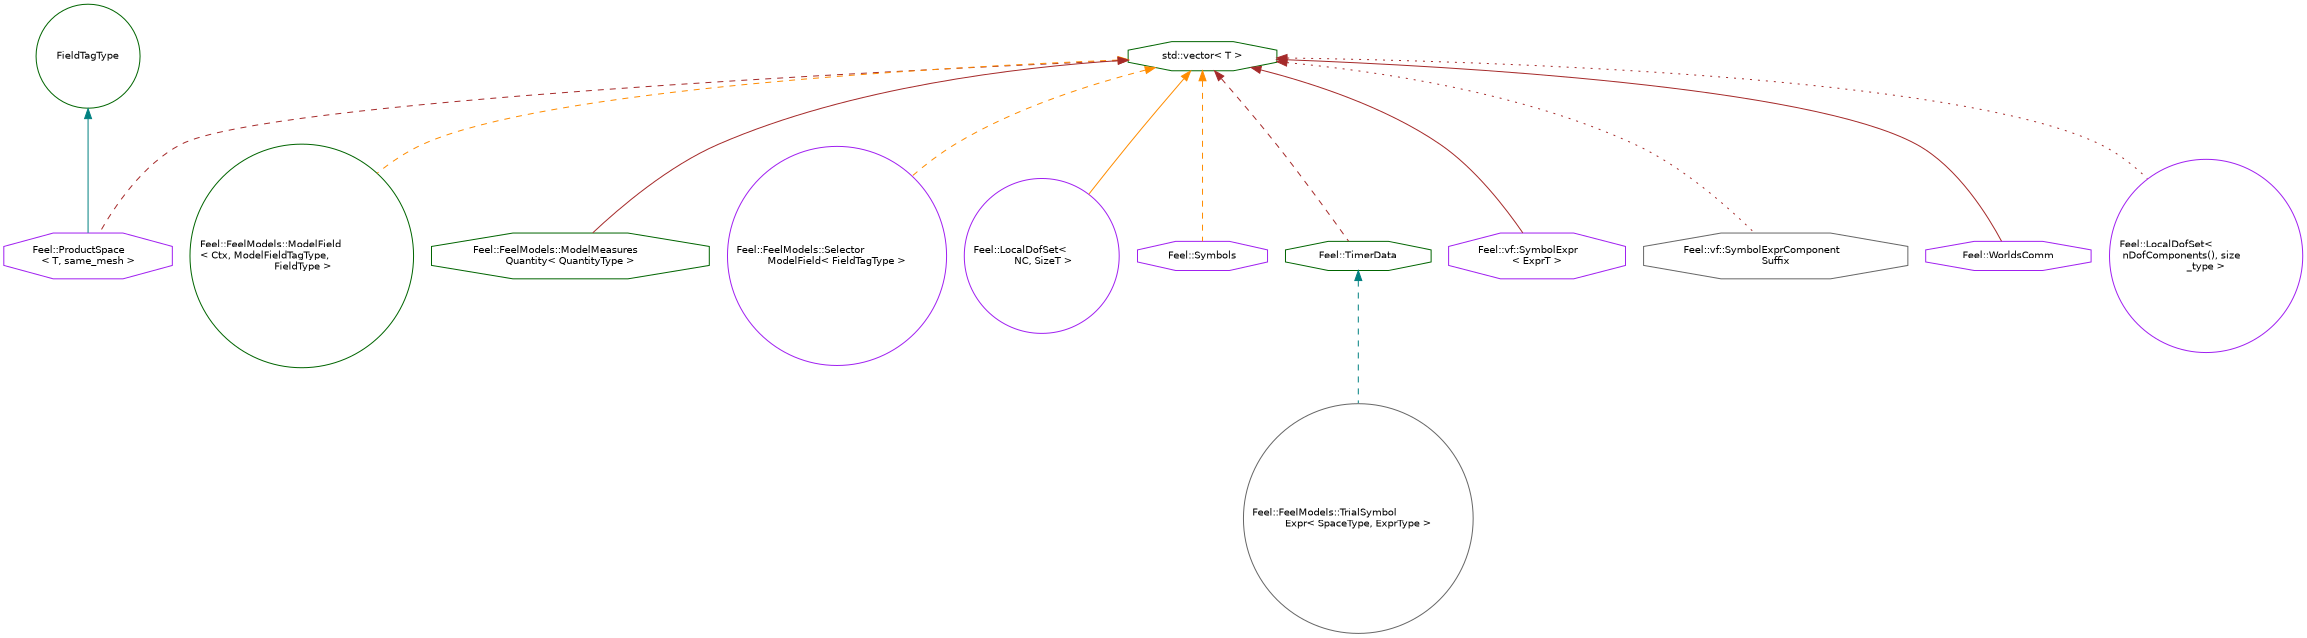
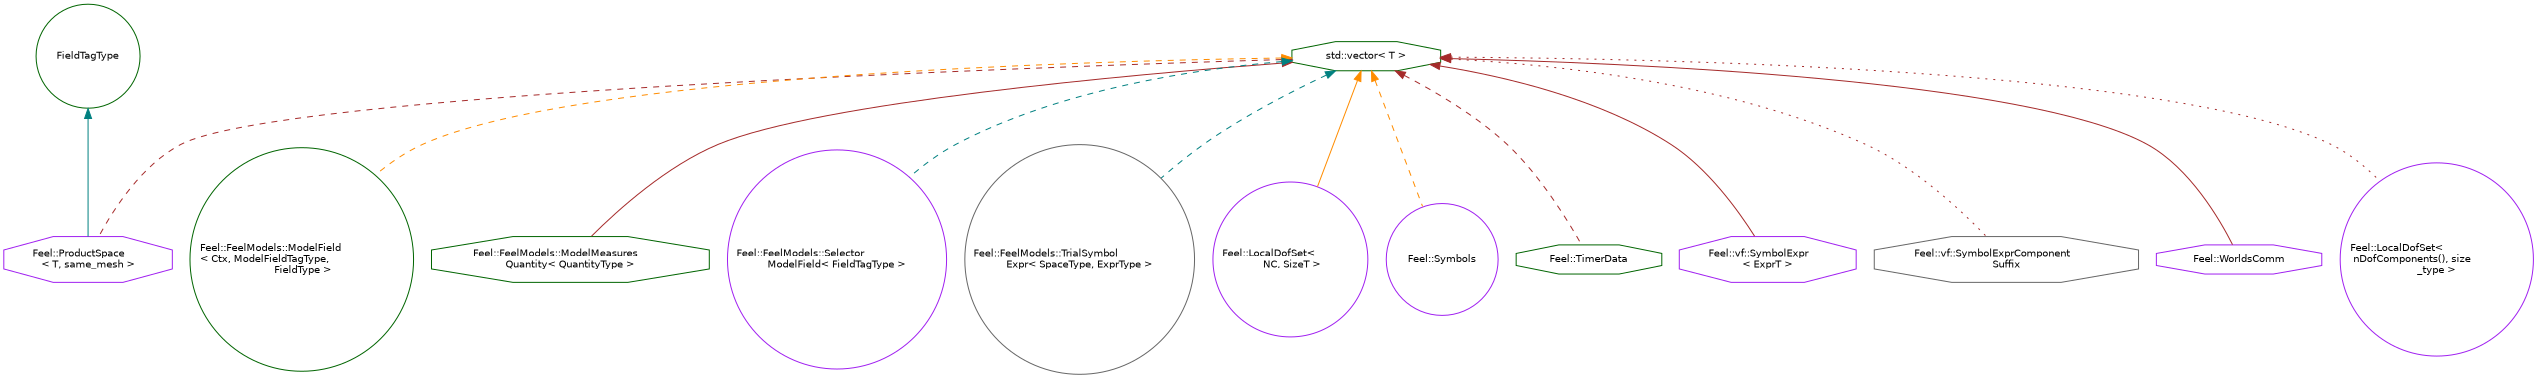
(1023, 110) -> (1087, 95)
(1203, 256) -> (1442, 259)
(1358, 342) -> (1240, 121)
